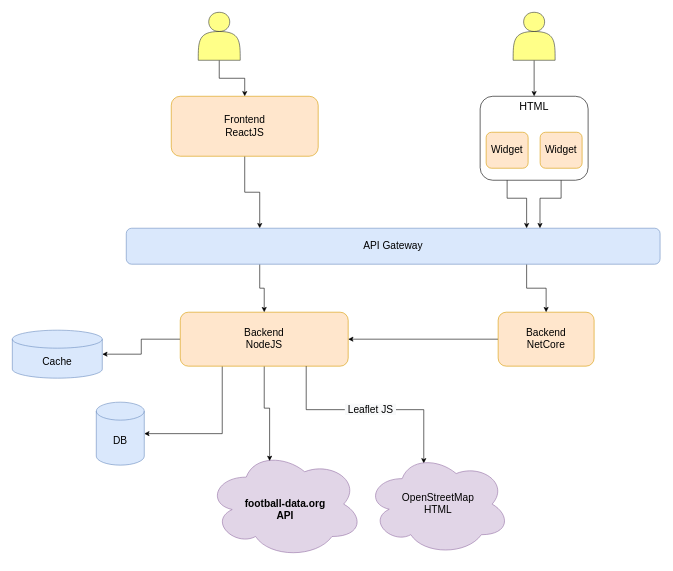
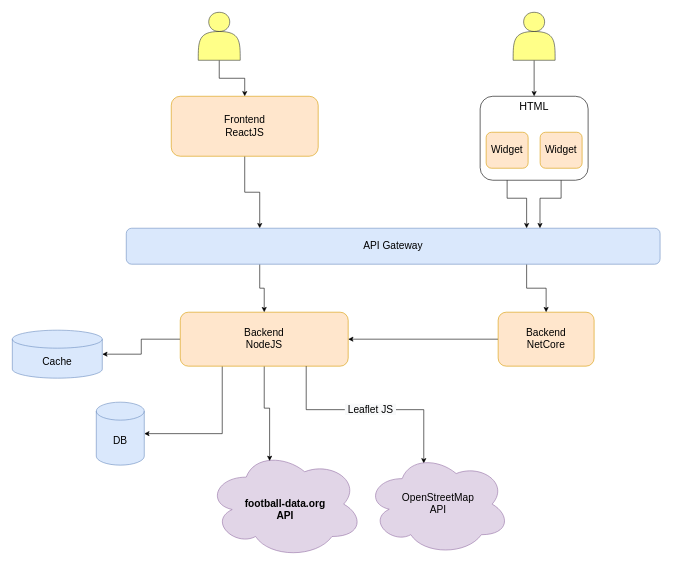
(438, 504) -> (438, 504)
